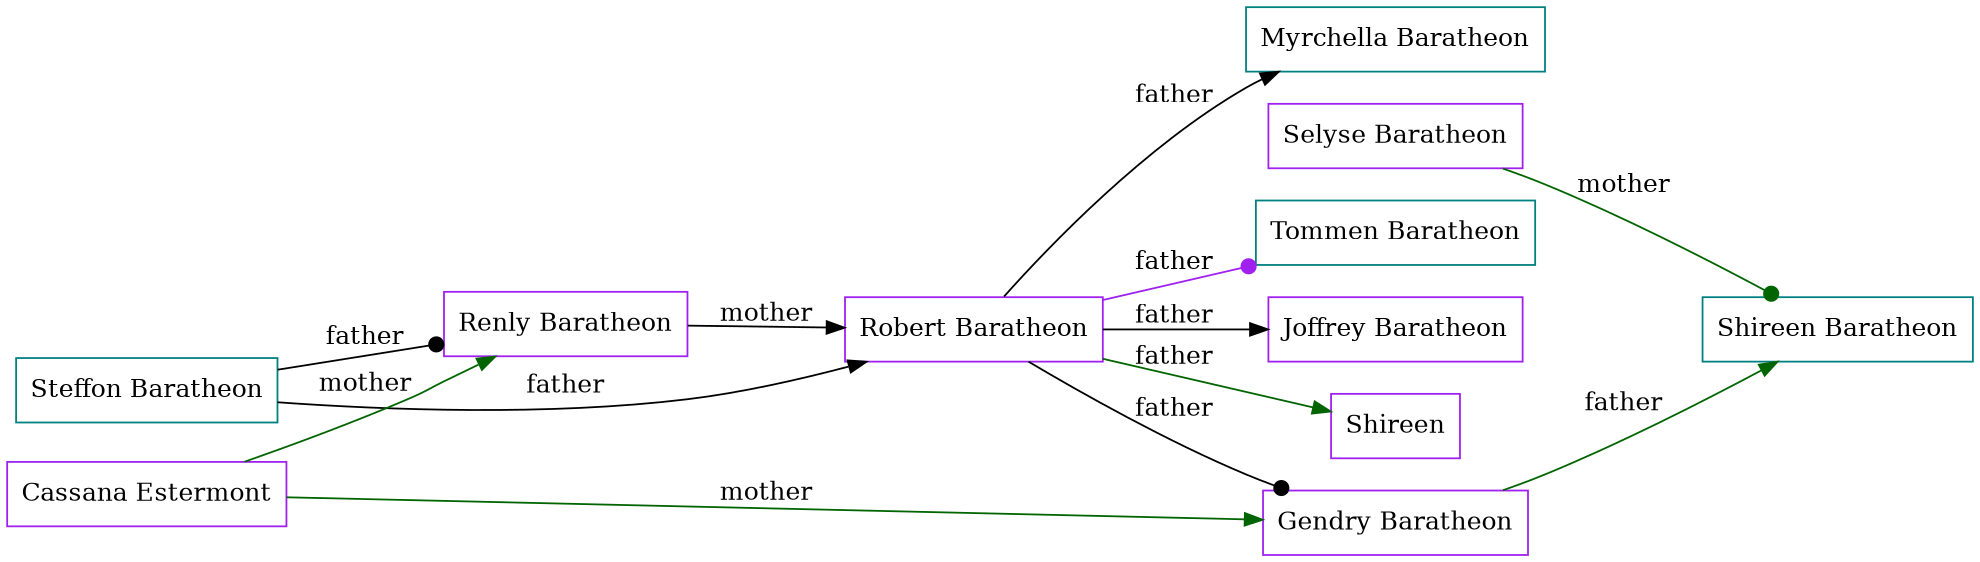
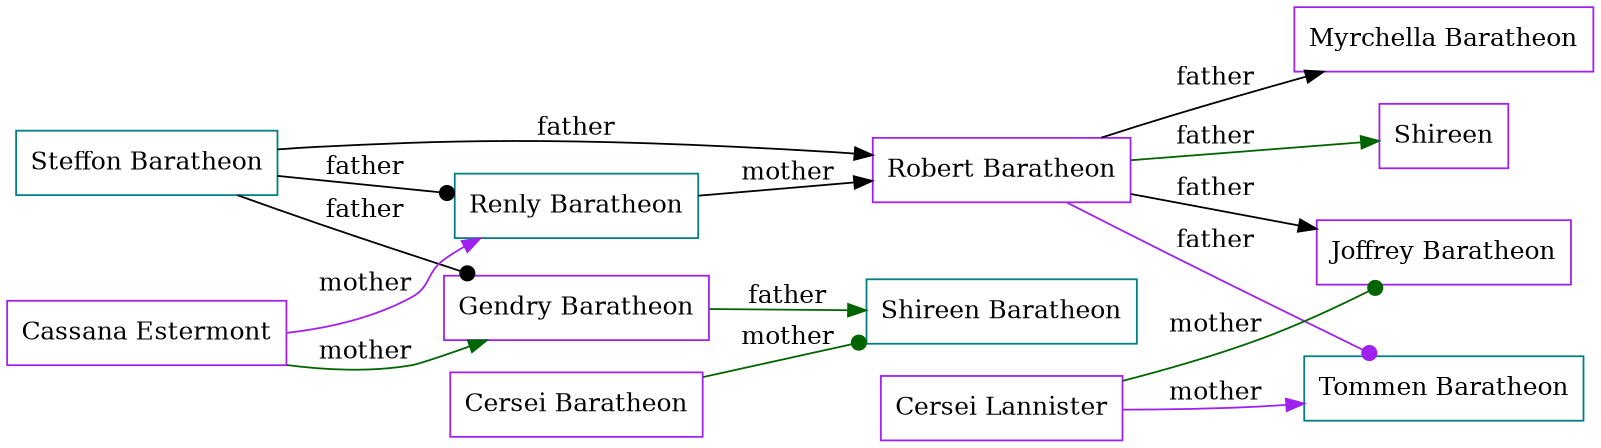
(1396, 39) -> (1444, 39)
(1396, 136) -> (576, 405)
(566, 324) -> (576, 206)
none -> (1002, 408)
(357, 420) -> (386, 309)
(1149, 429) -> (349, 234)
